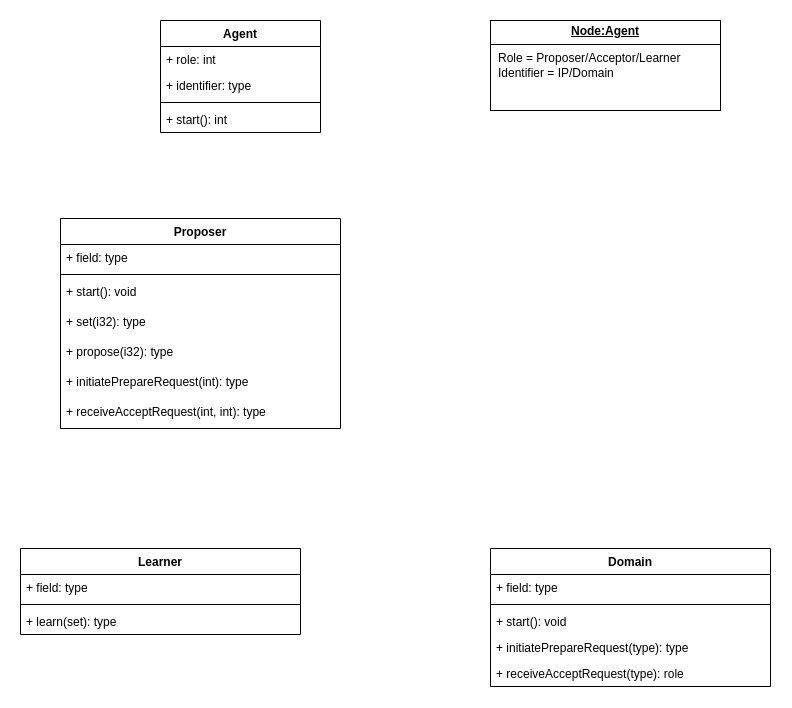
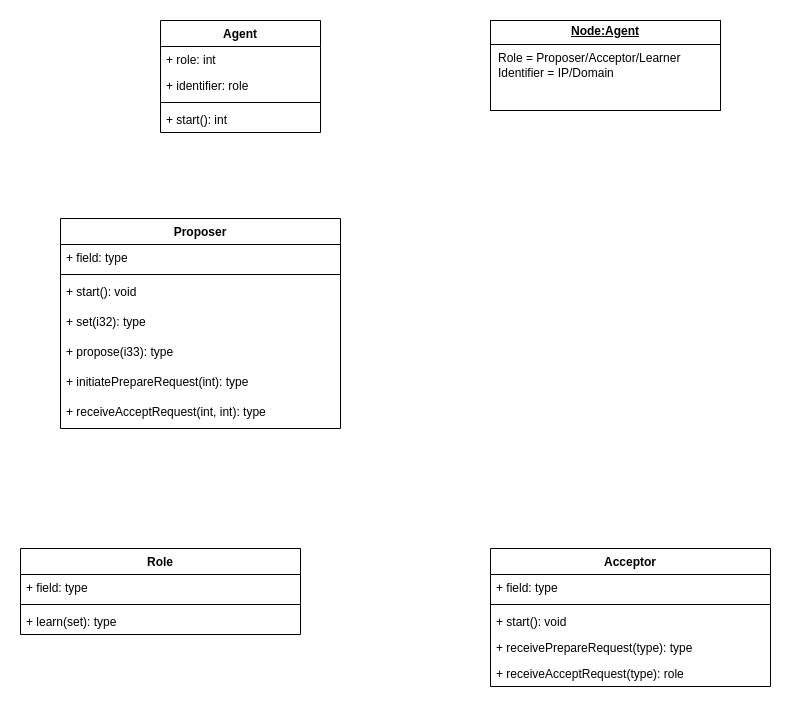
(218, 87) -> (216, 87)
(127, 353) -> (127, 353)
(161, 563) -> (161, 563)
(631, 563) -> (631, 563)
(608, 649) -> (608, 649)
